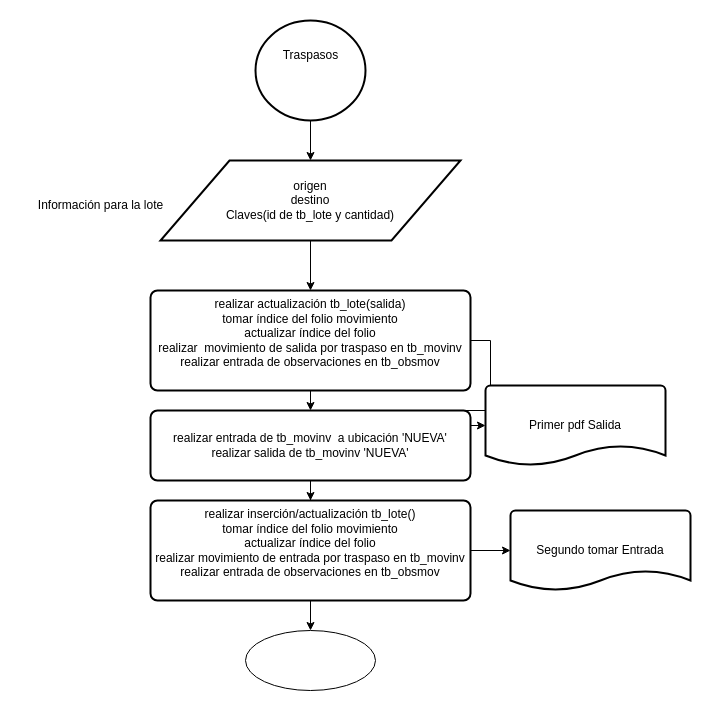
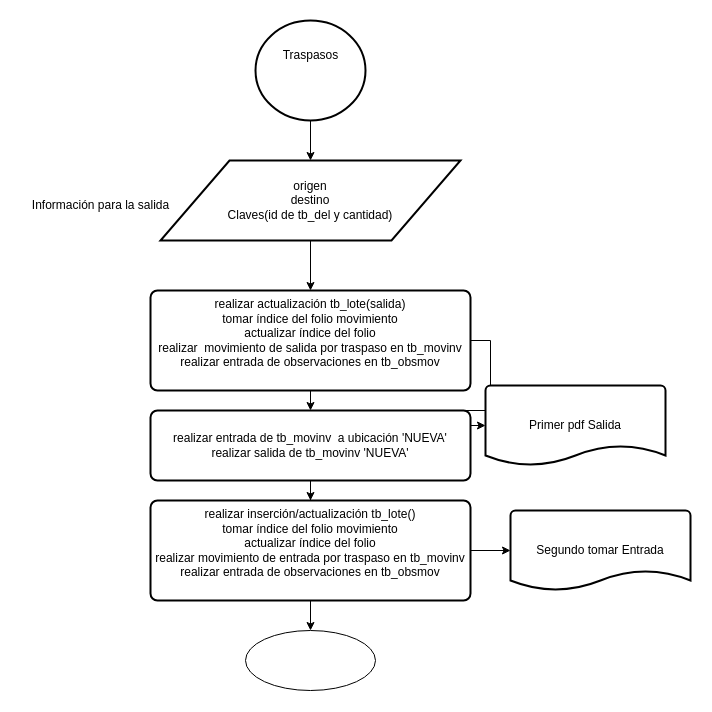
(311, 201) -> (311, 201)
(101, 206) -> (101, 206)
